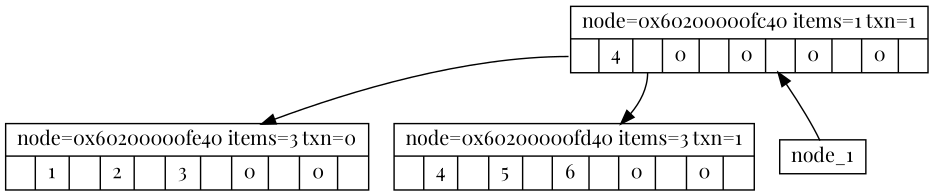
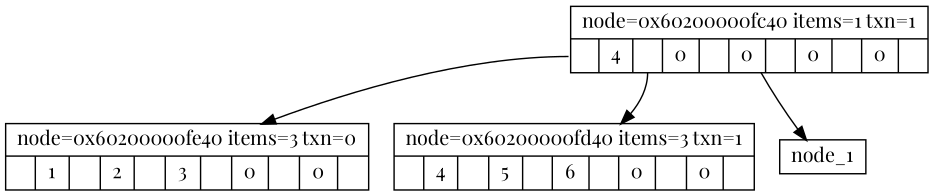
(804, 112) -> (779, 101)
